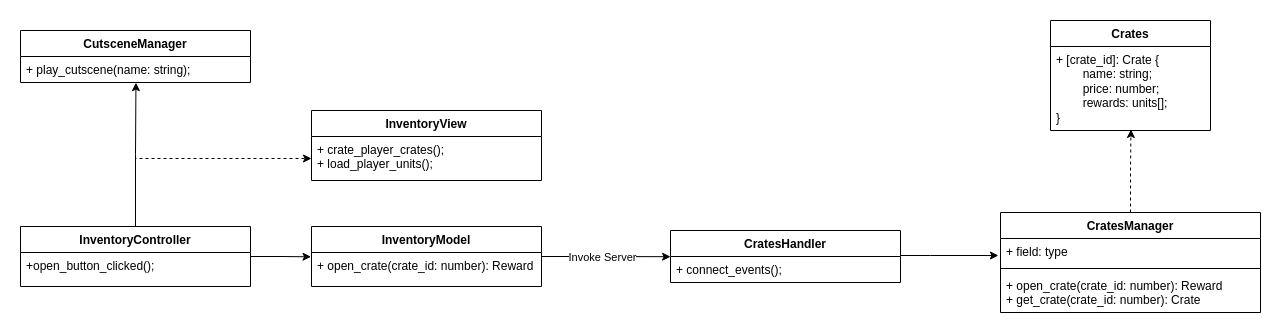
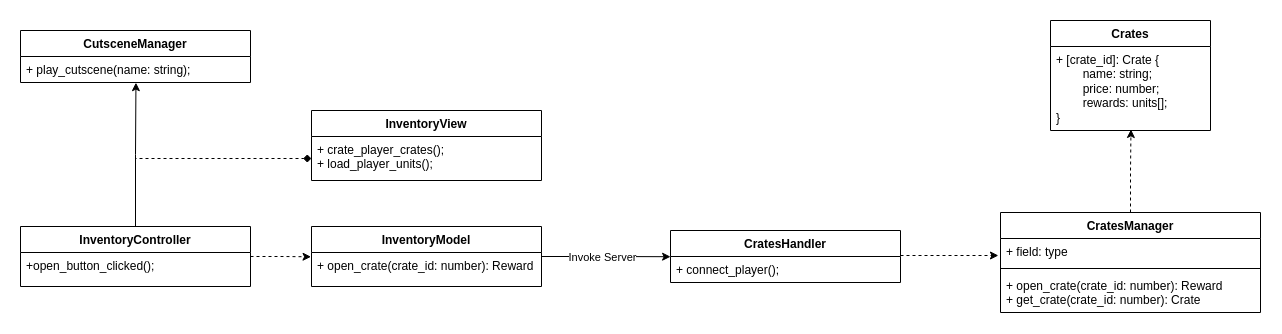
(303, 159) -> (303, 159)
(947, 256) -> (947, 256)
(278, 257) -> (278, 257)
(737, 271) -> (736, 271)
